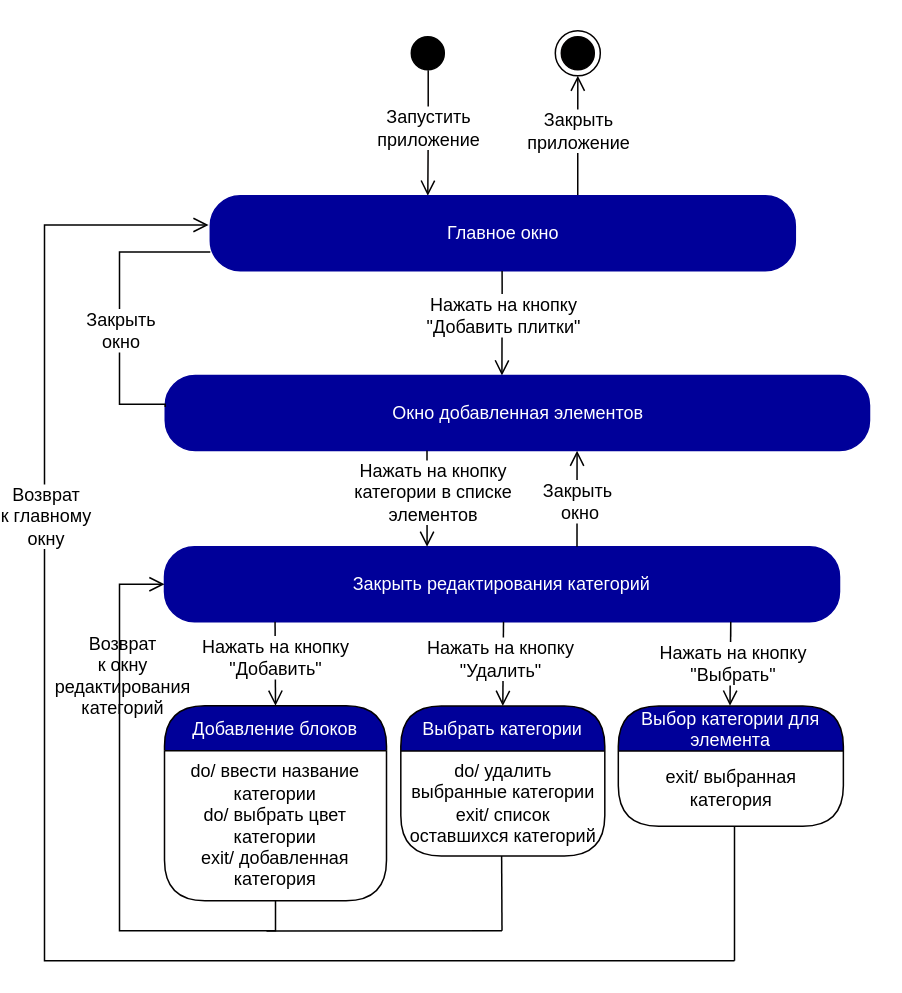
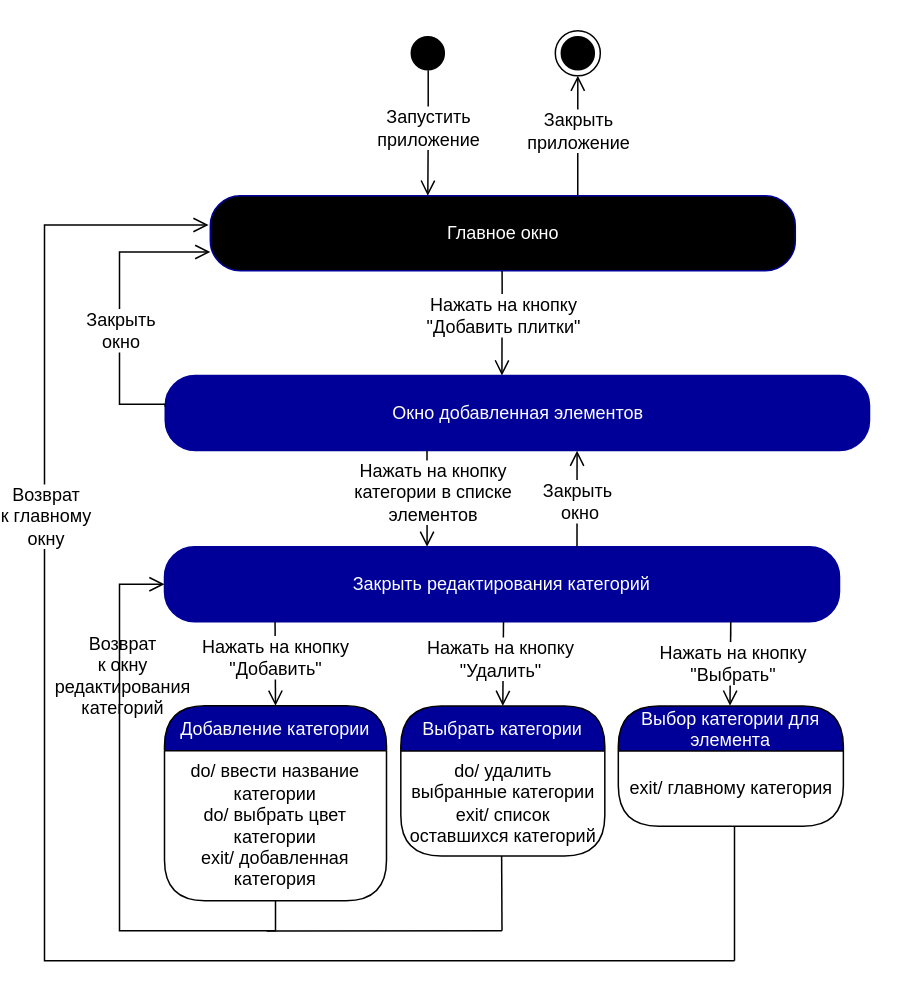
(503, 233) -> (503, 233)
(204, 252) -> (203, 252)
(275, 729) -> (275, 729)
(731, 788) -> (731, 788)
(731, 827) -> (731, 827)
